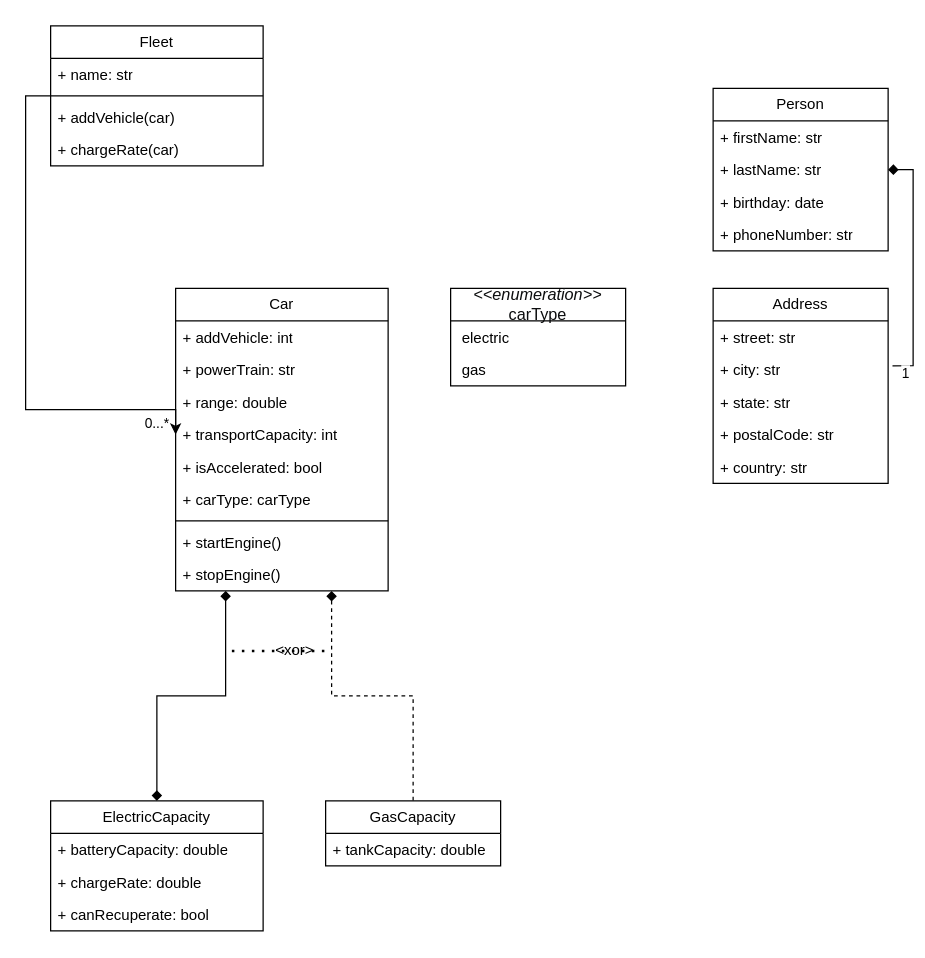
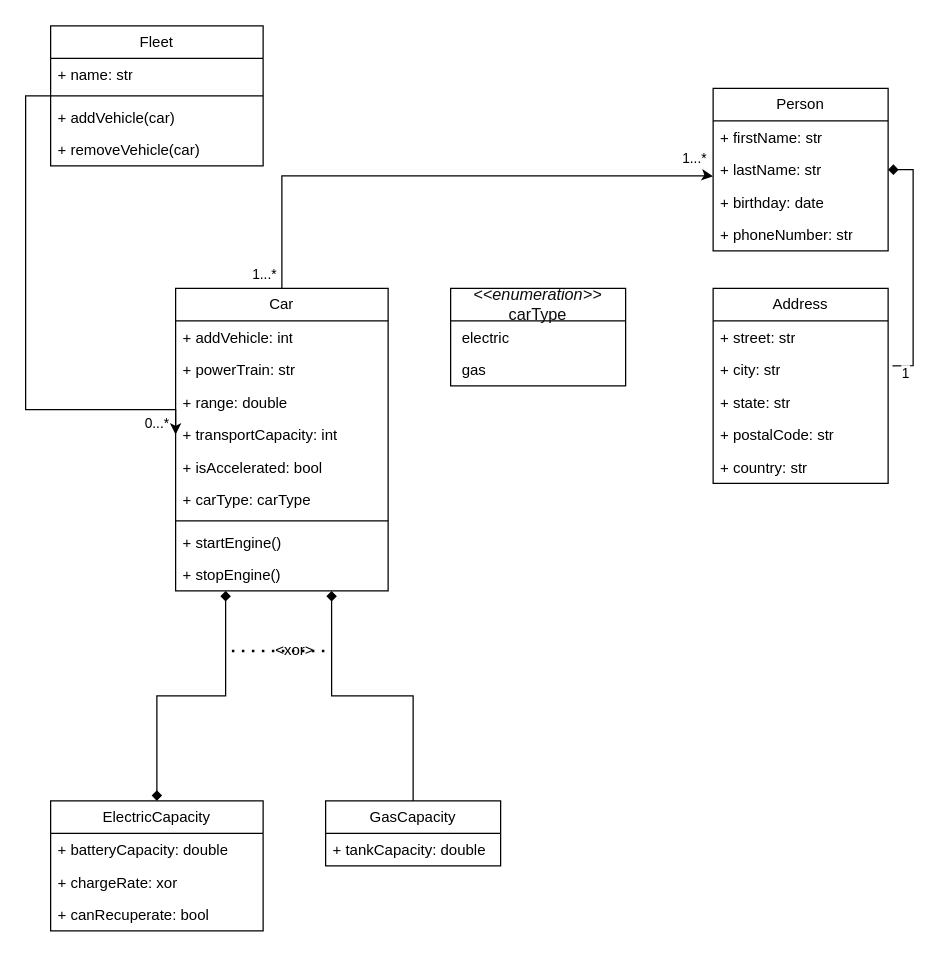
(128, 151) -> (136, 151)
none -> (442, 176)
(377, 696) -> (377, 696)
(134, 883) -> (124, 883)
